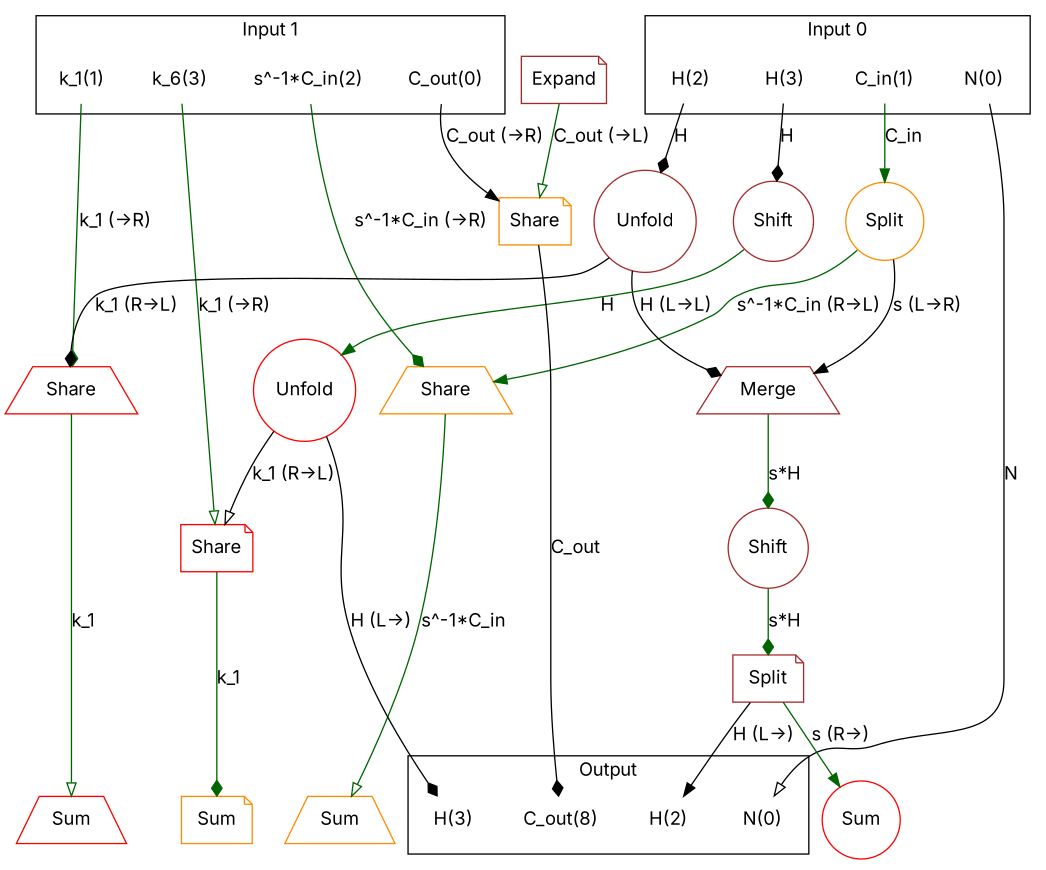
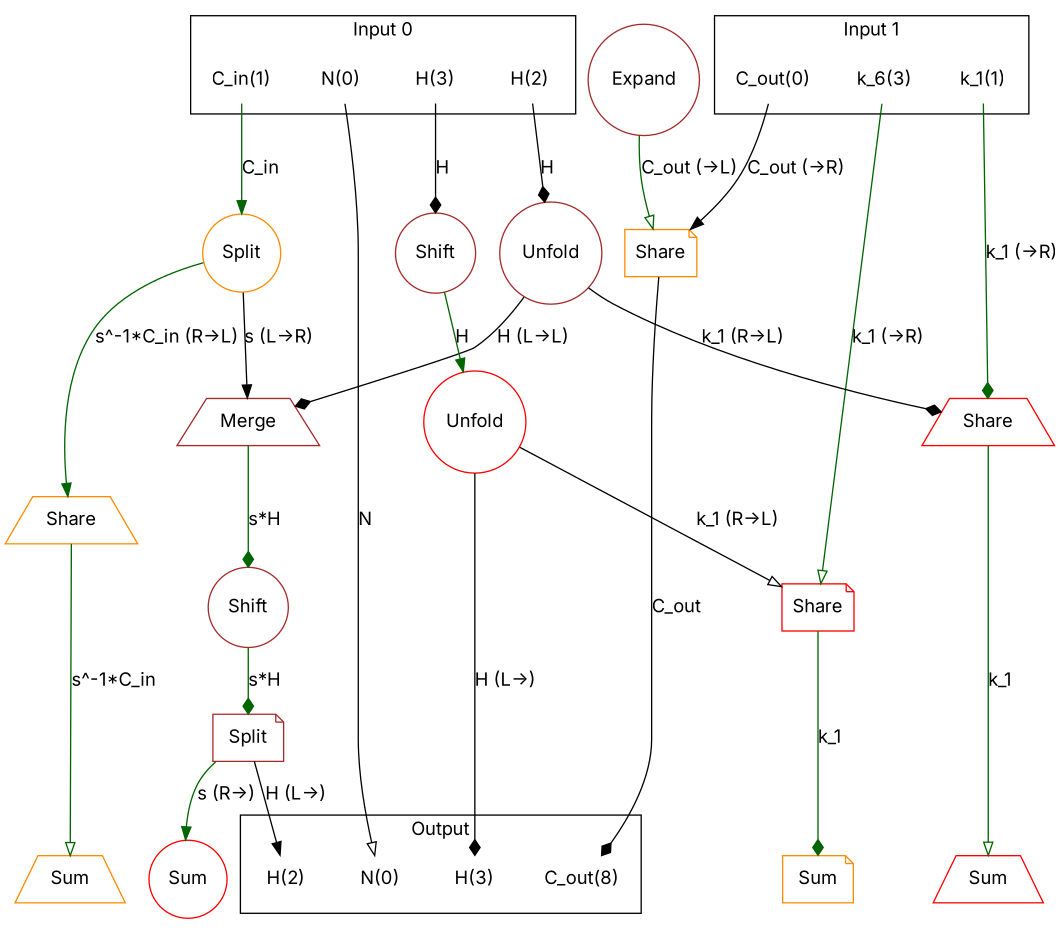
(309, 80) -> none
(564, 80) -> (644, 80)
